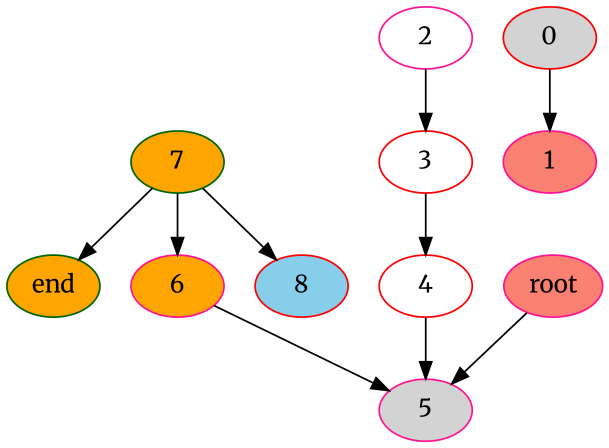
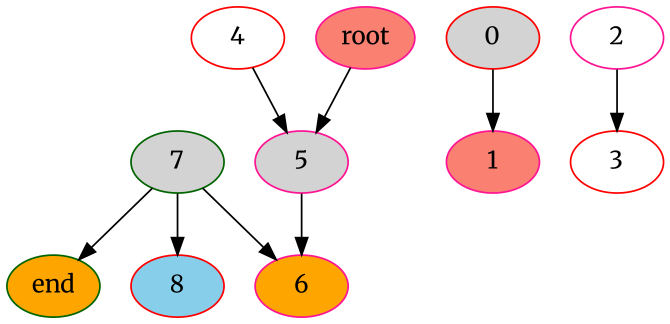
(178, 162) -> (178, 162)
(426, 216) -> none
(294, 344) -> (302, 216)
